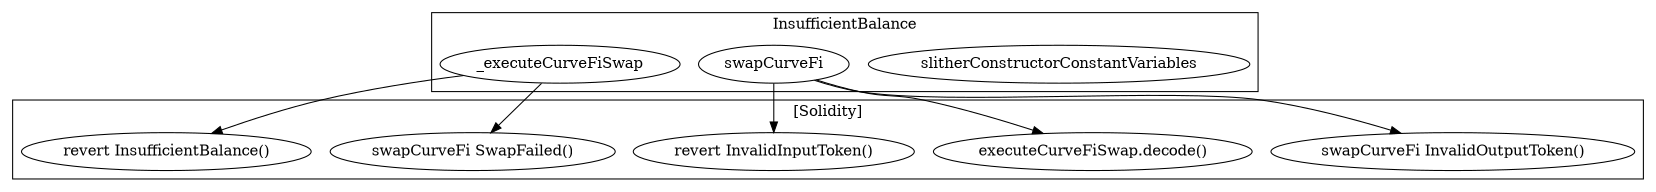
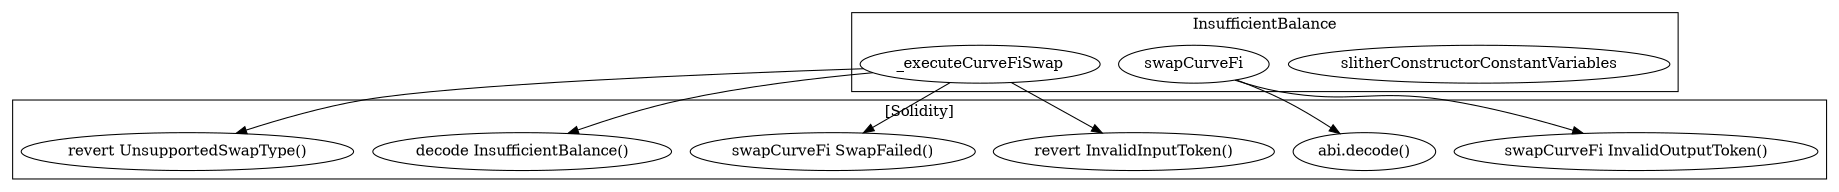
(774, 106) -> (1056, 107)
(166, 152) -> (522, 152)
none -> (187, 152)
(1093, 152) -> (1364, 152)
